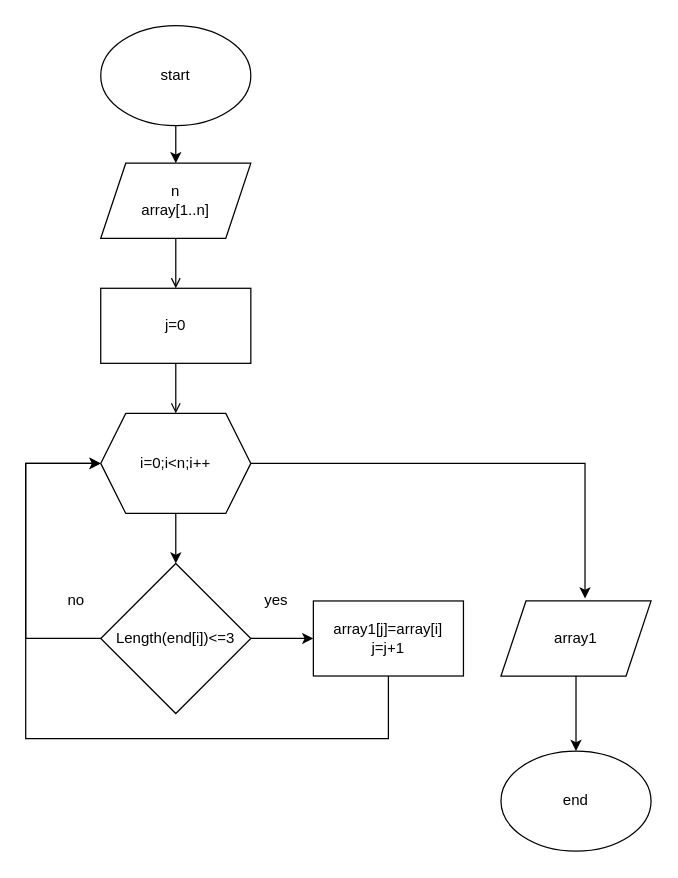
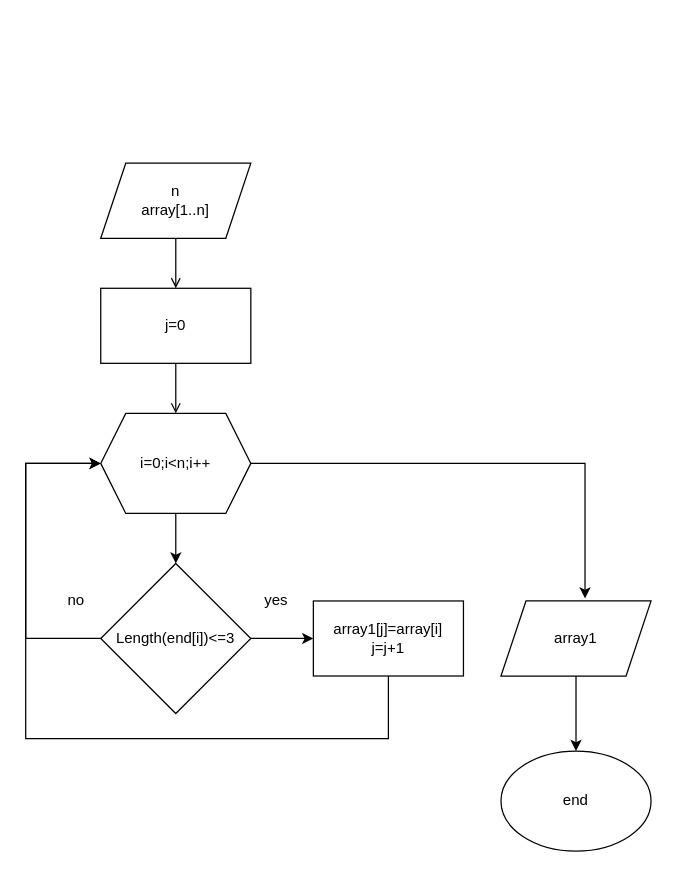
(176, 76) -> none
(176, 149) -> none
